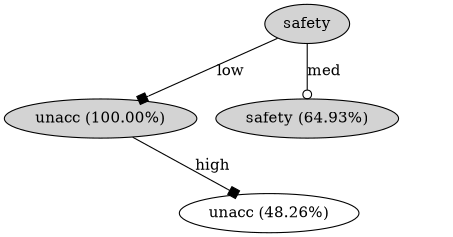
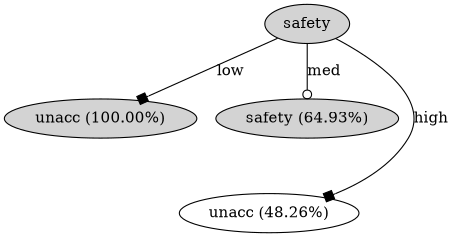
(180, 163) -> (413, 117)
